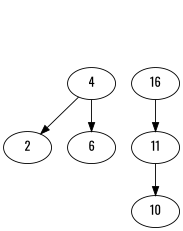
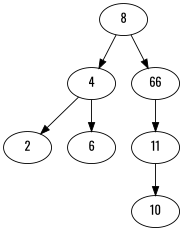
none -> (124, 20)
(156, 84) -> (156, 84)
